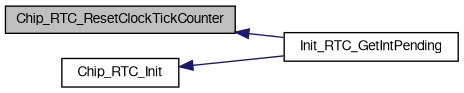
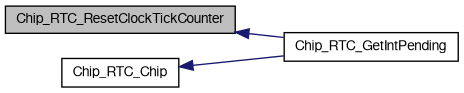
(371, 47) -> (371, 47)
(120, 73) -> (120, 73)
